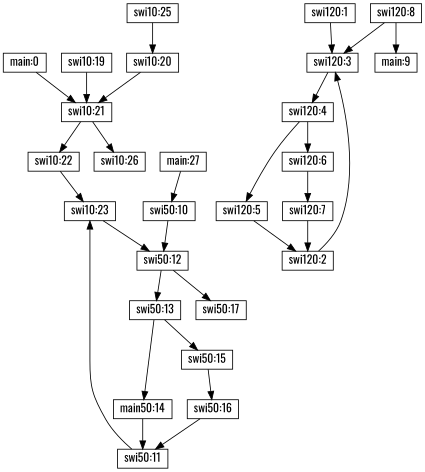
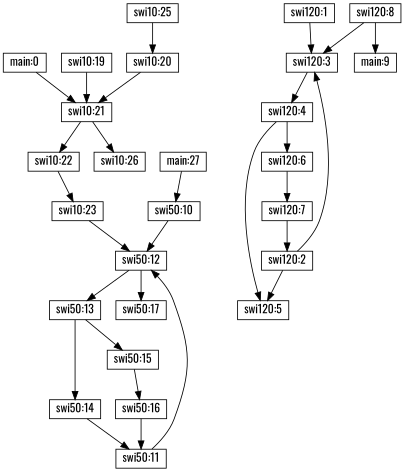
(271, 233) -> (277, 282)
(90, 346) -> (187, 364)
(143, 409) -> (75, 409)
